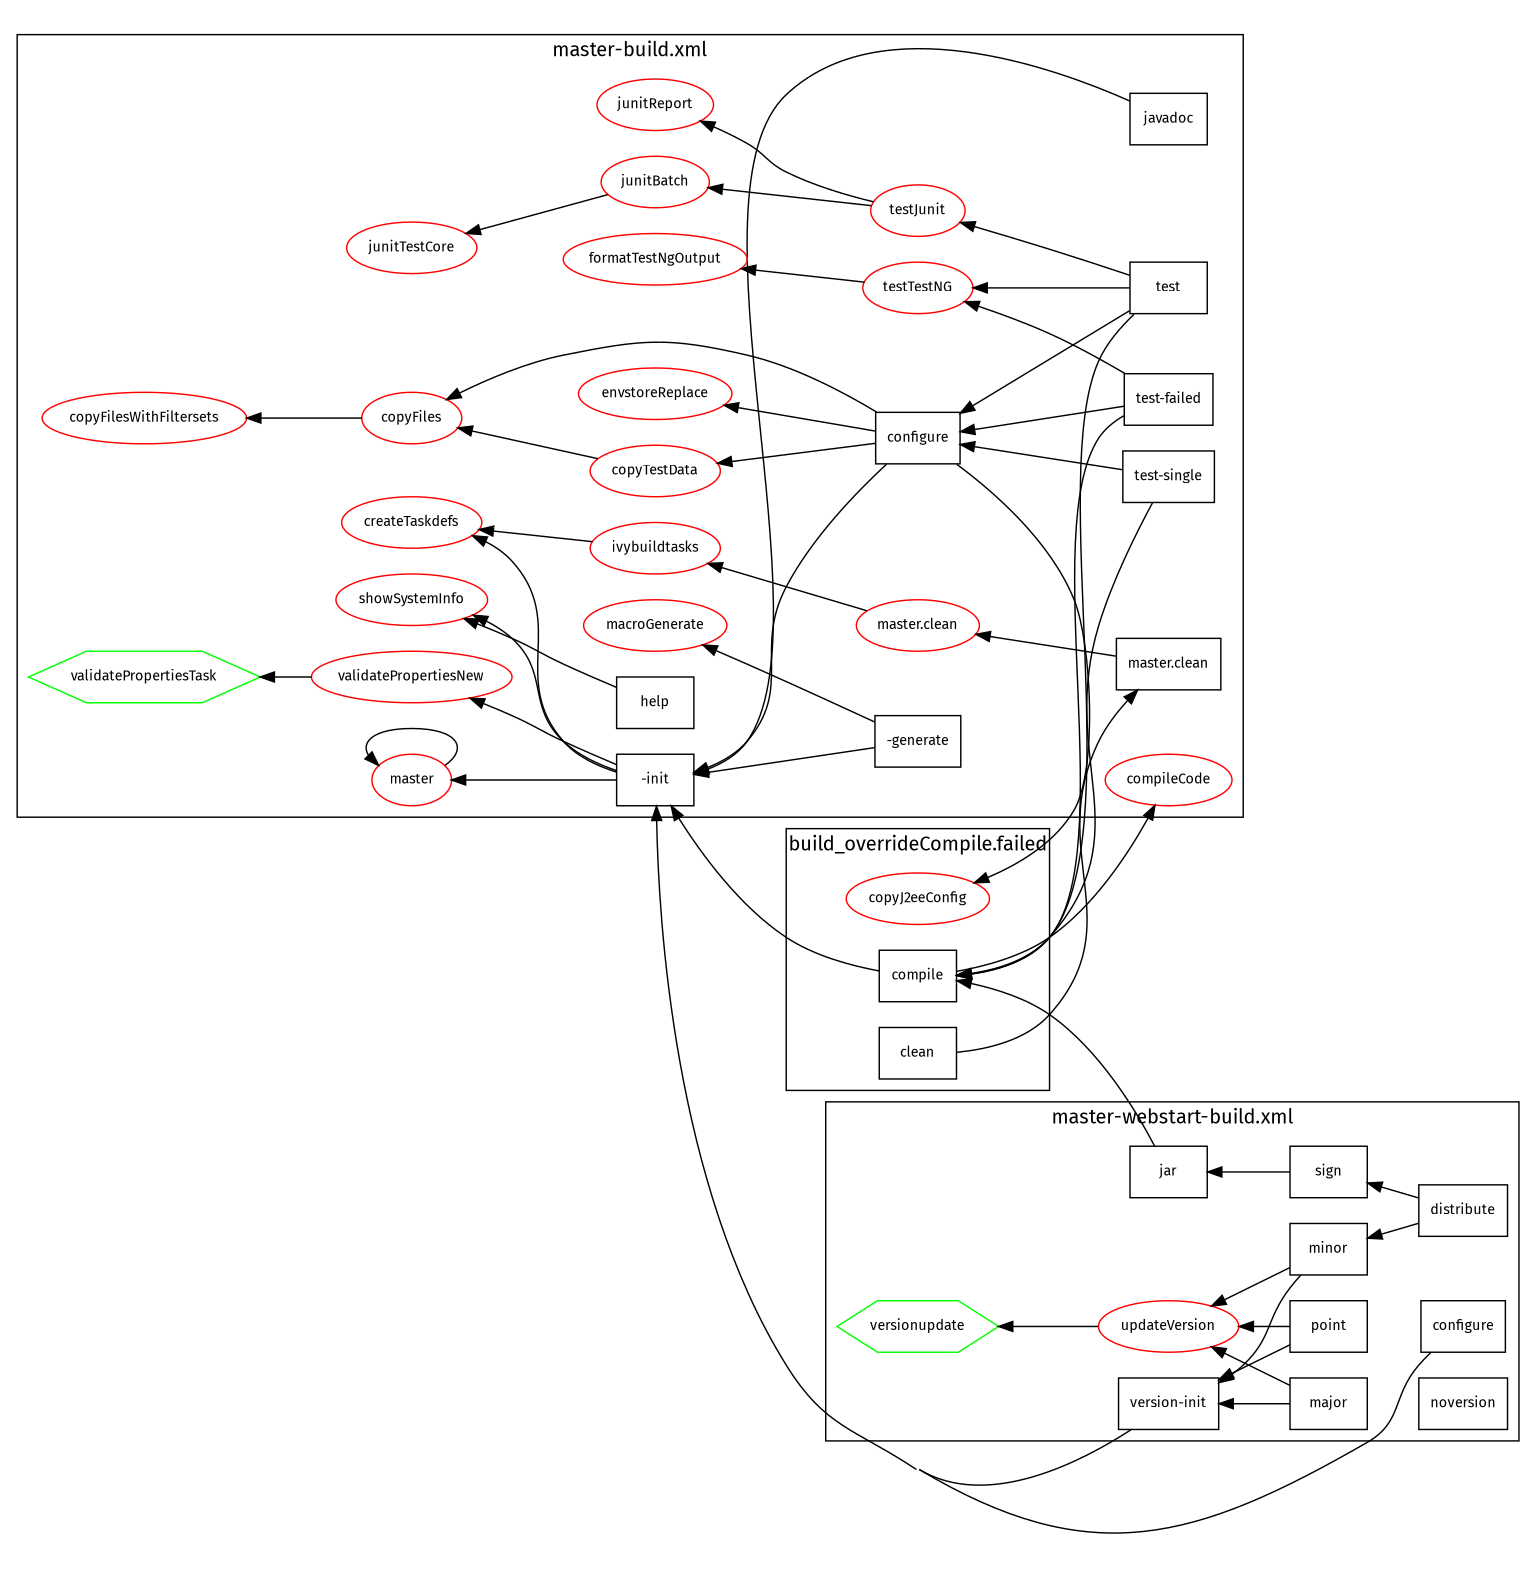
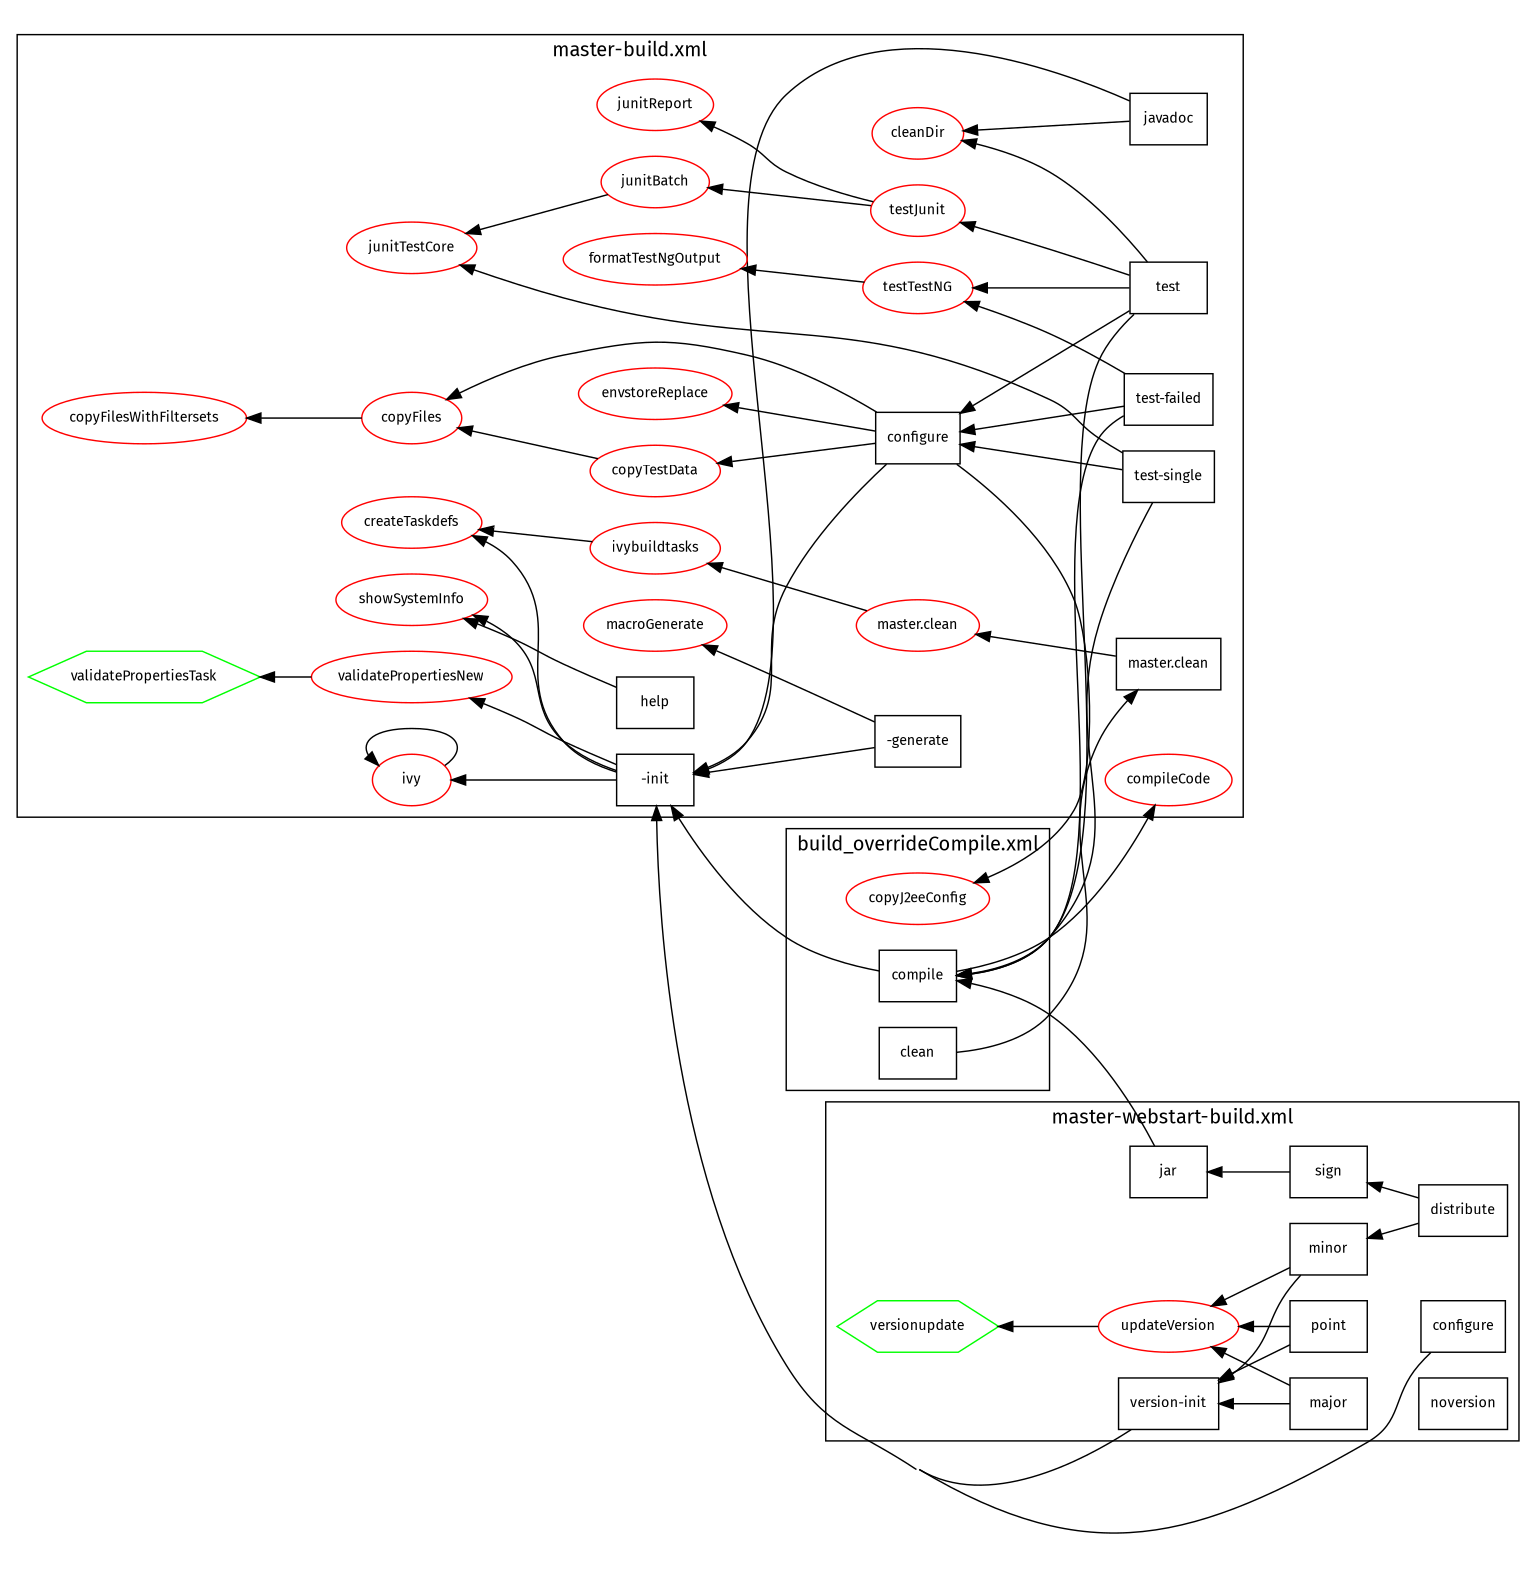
none -> (918, 133)
none -> (808, 335)
(412, 780) -> (412, 780)
(918, 845) -> (918, 845)
